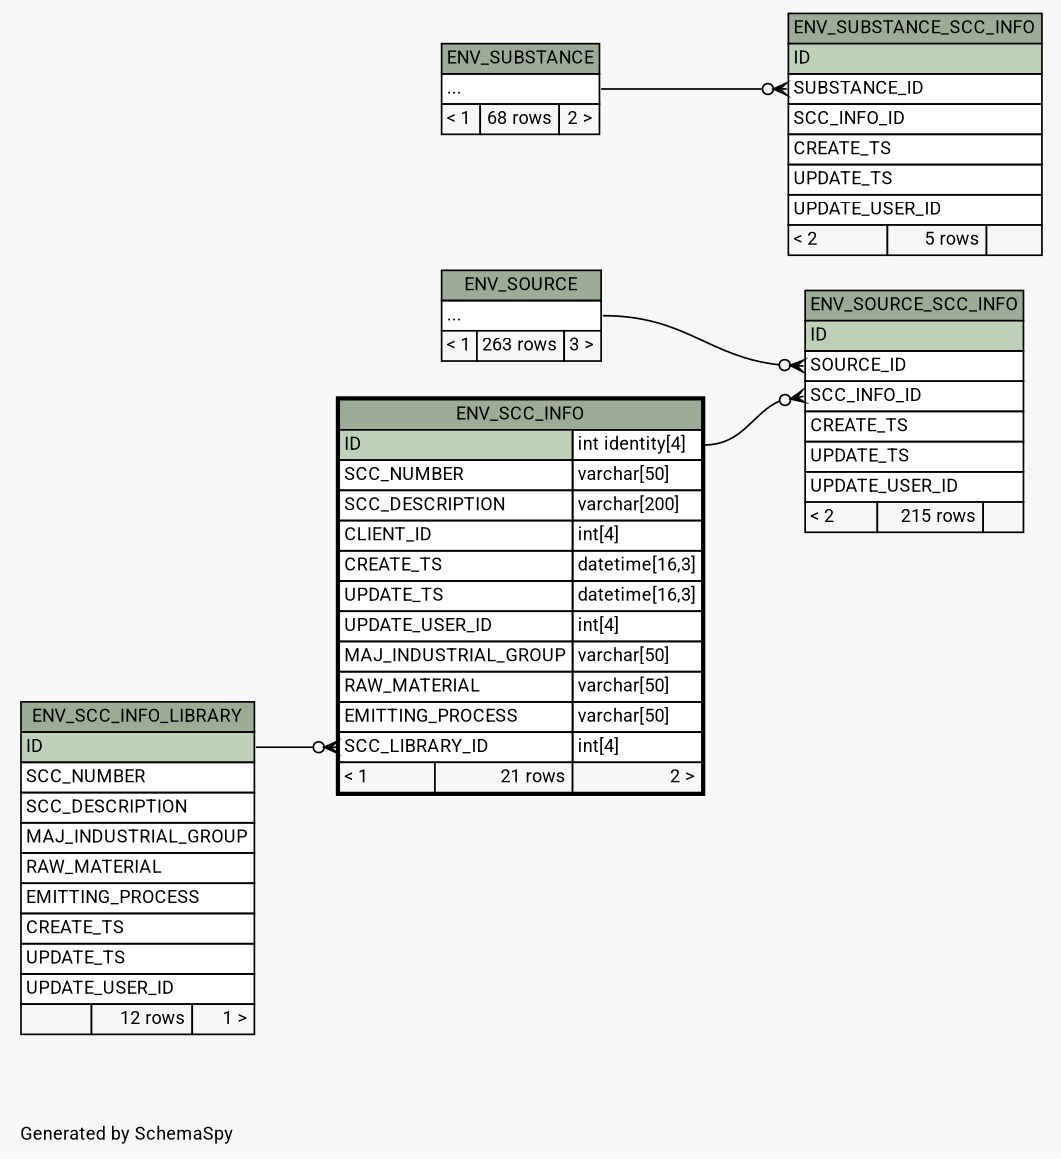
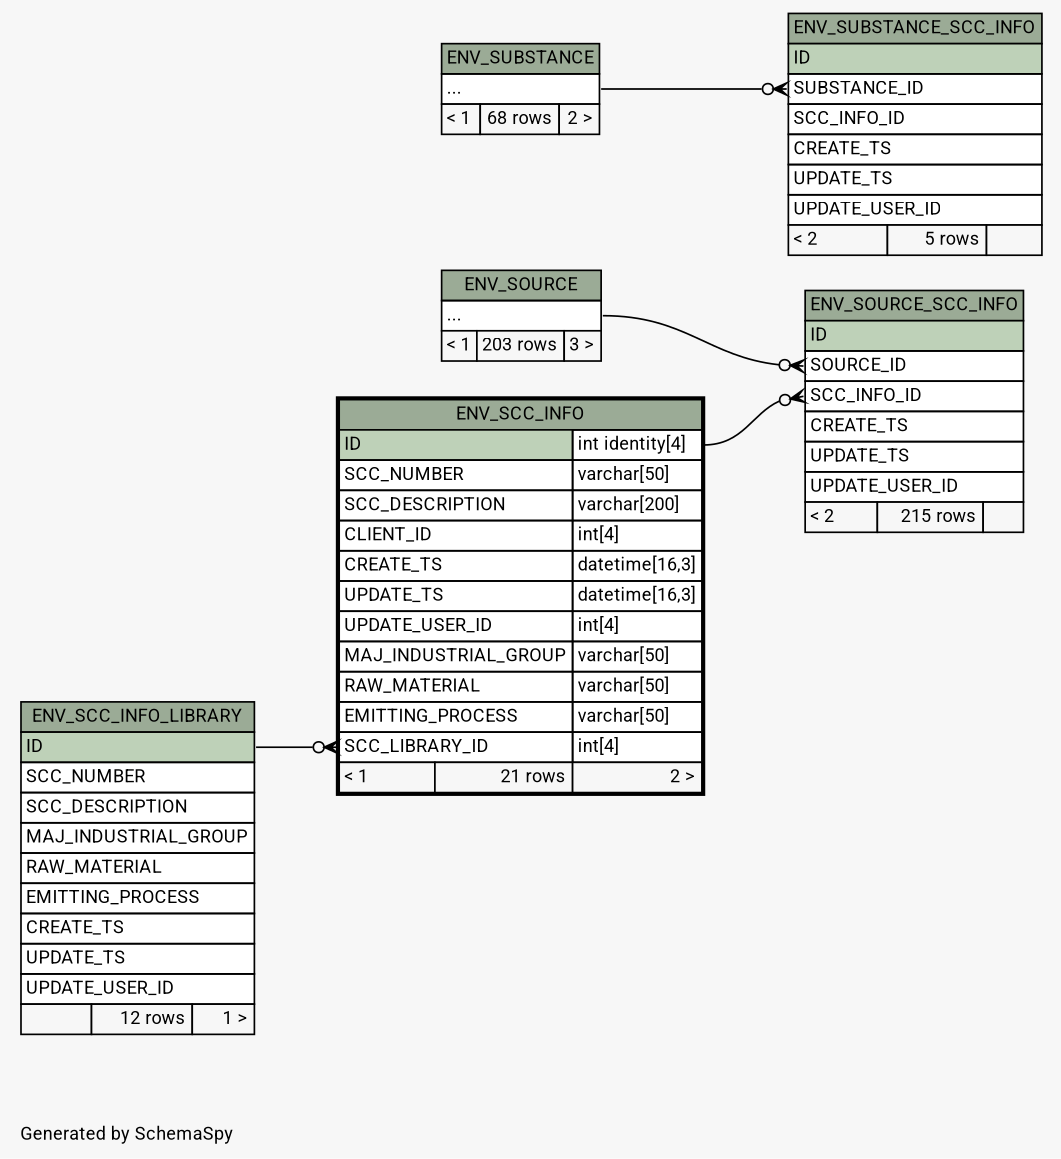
(521, 345) -> (521, 345)
